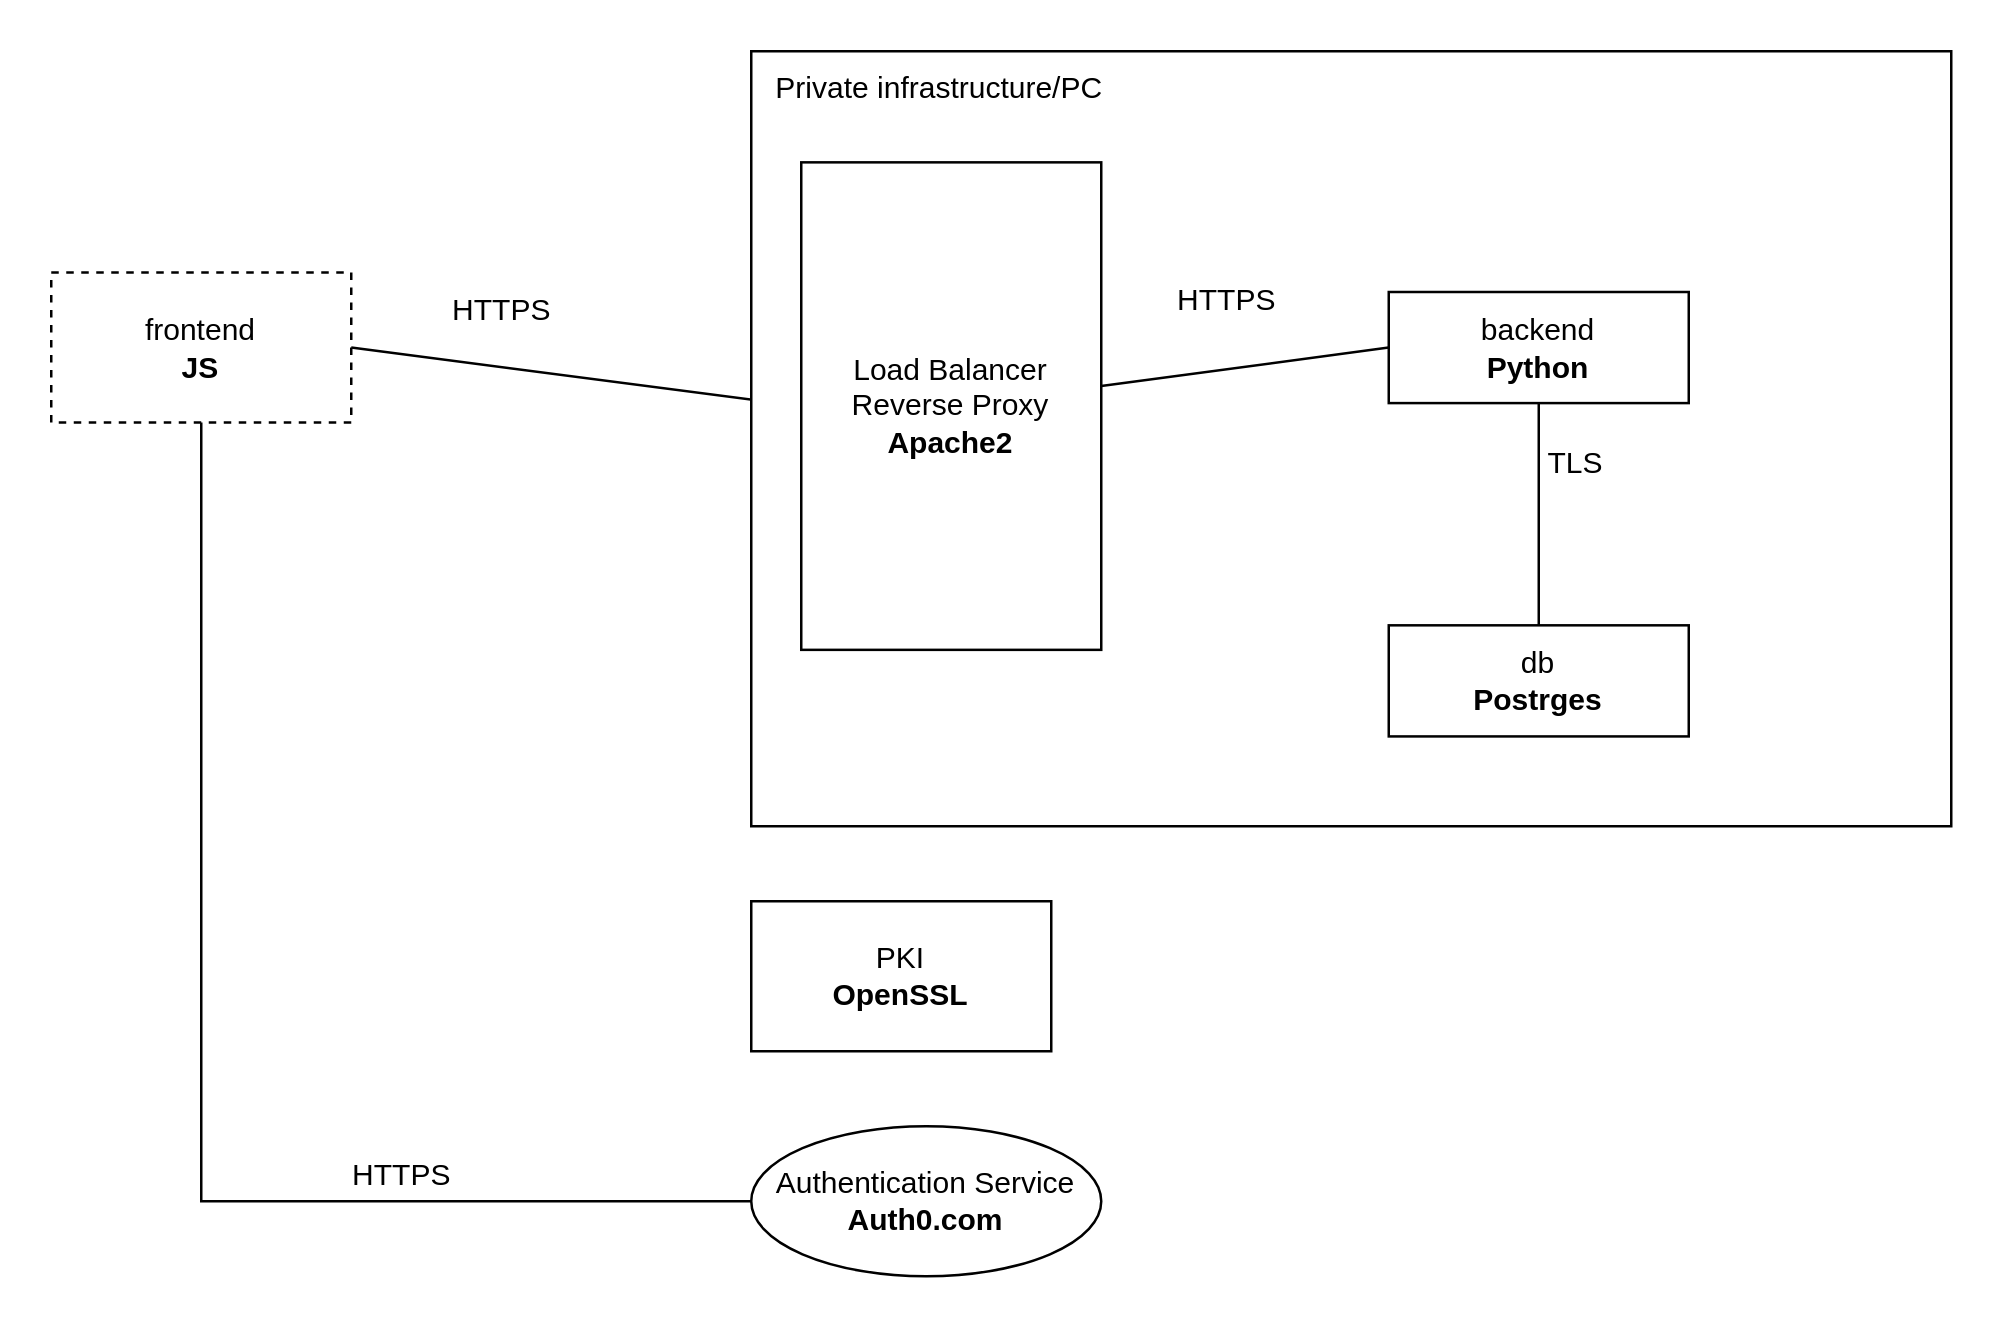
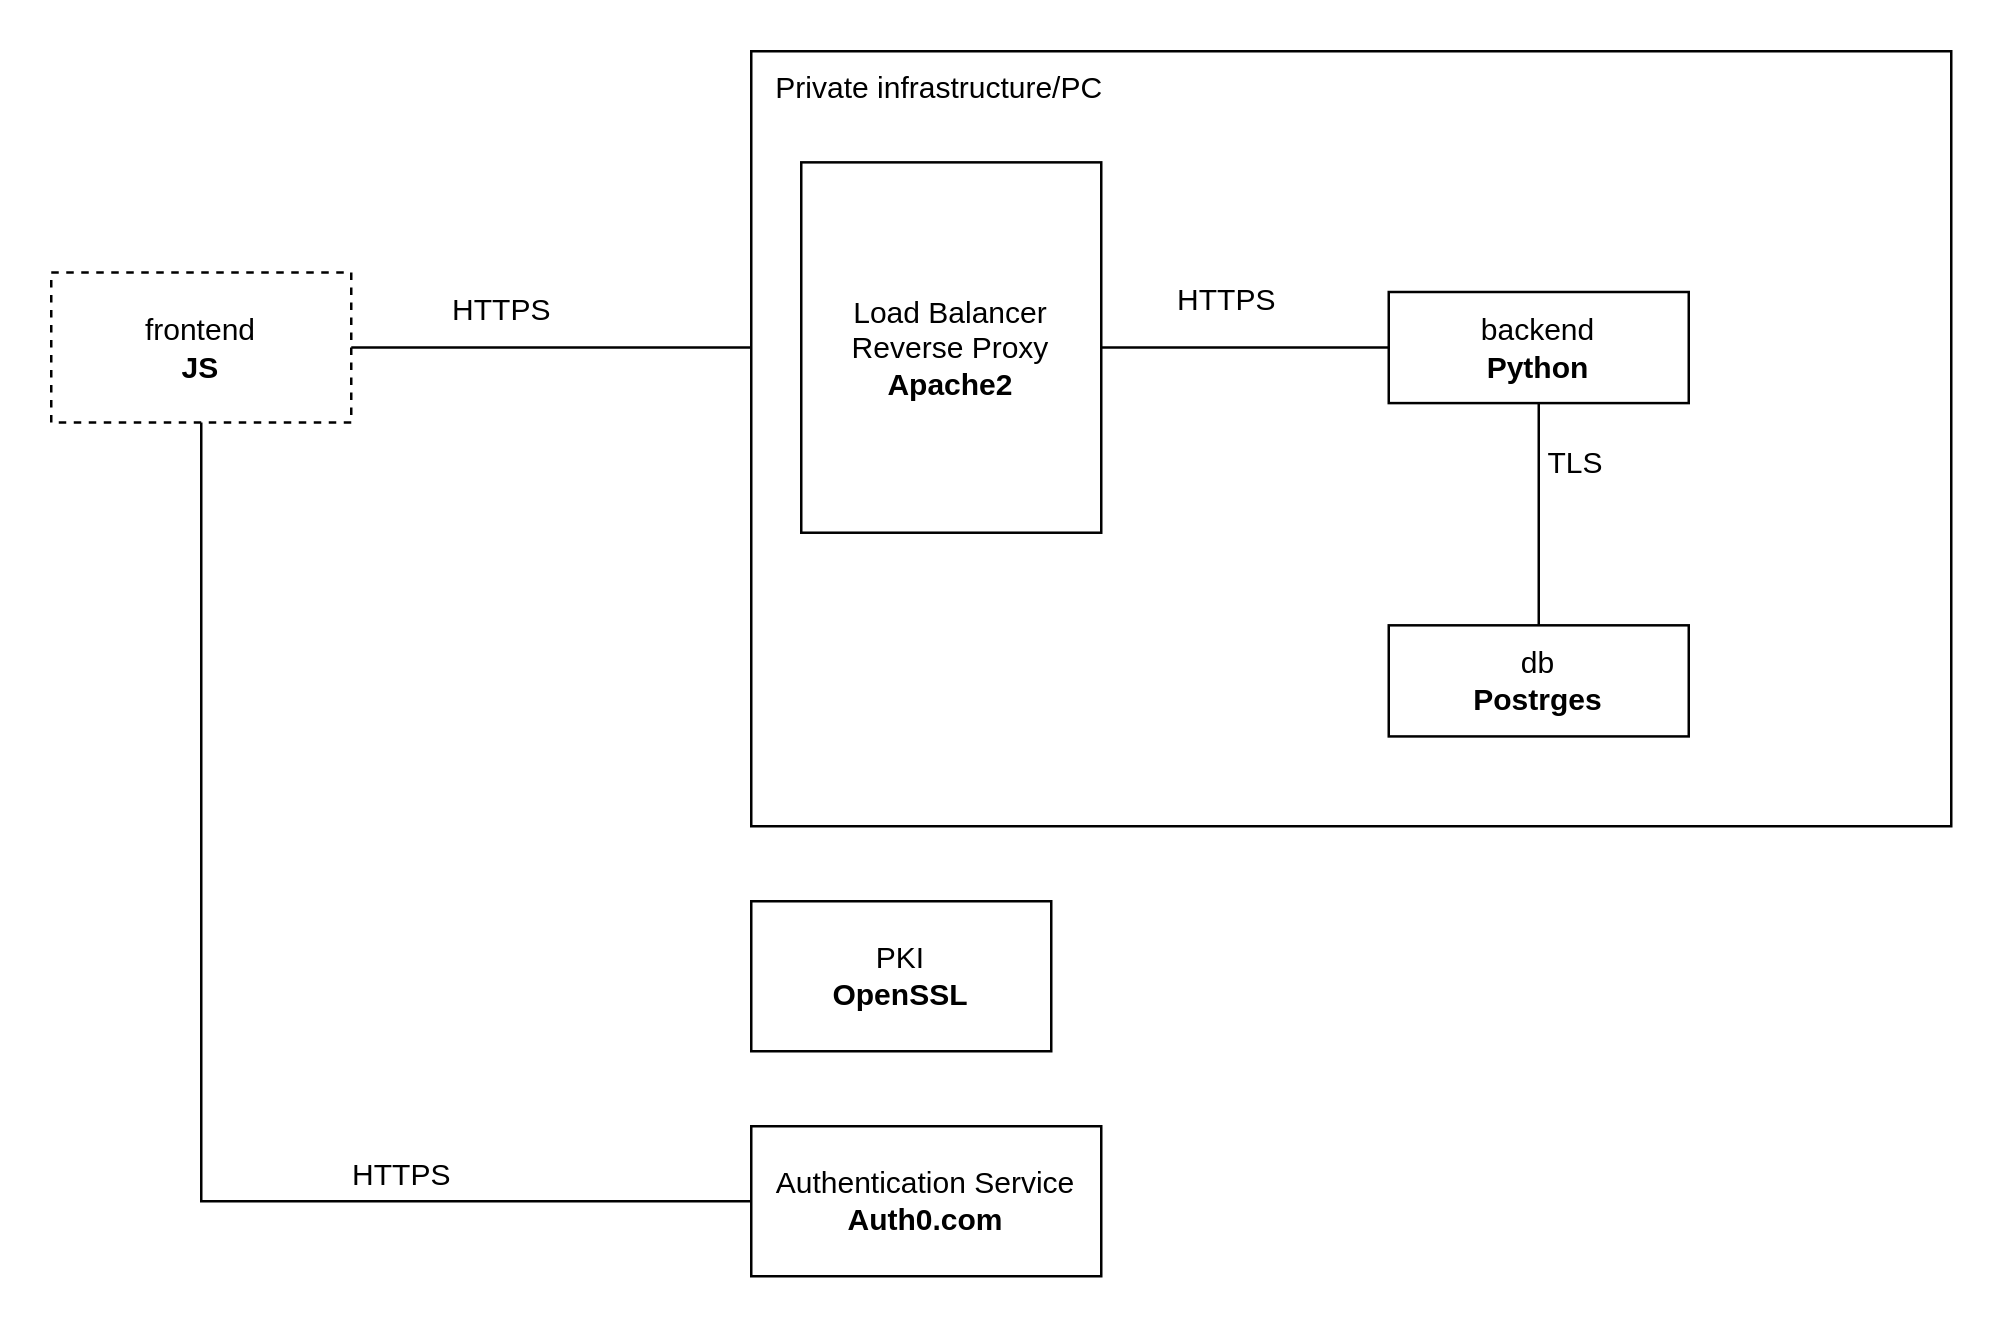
(951, 406) -> (951, 348)
(926, 1201) -> (926, 1201)
